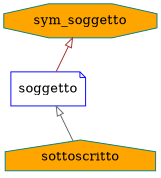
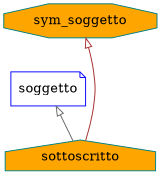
(62, 59) -> (95, 94)
